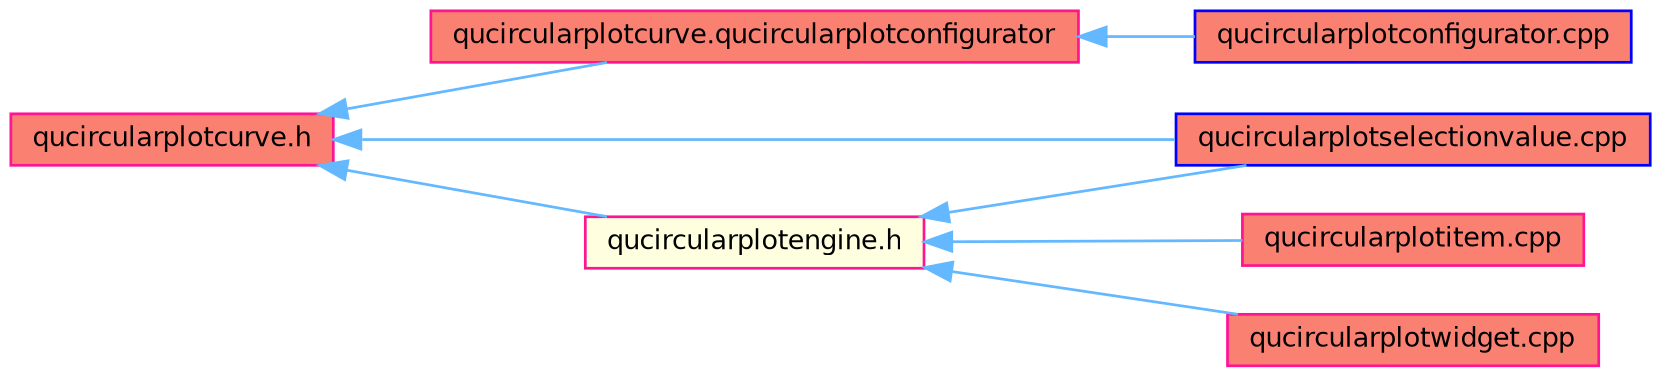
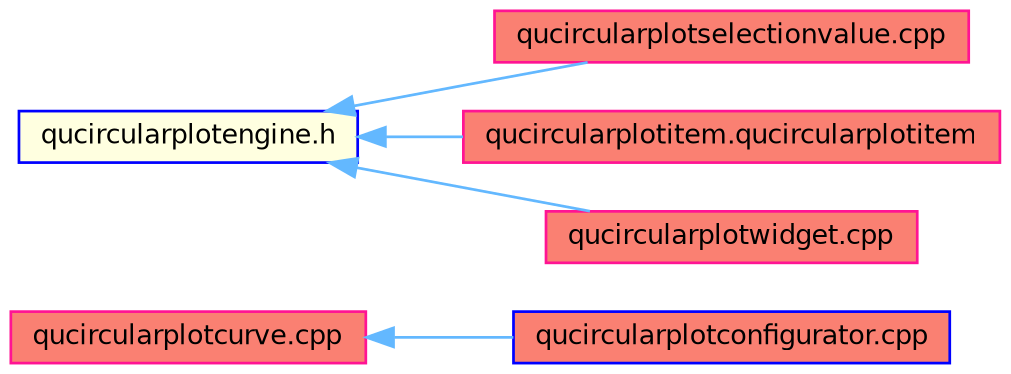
(755, 37) -> (188, 337)
(172, 140) -> none
(1413, 140) -> (732, 37)
(1413, 240) -> (732, 137)
(755, 243) -> (188, 137)
